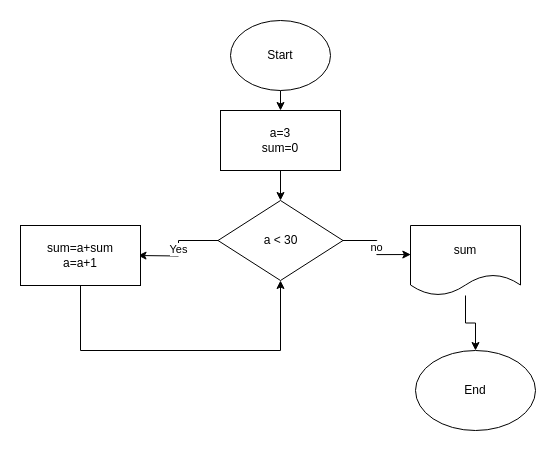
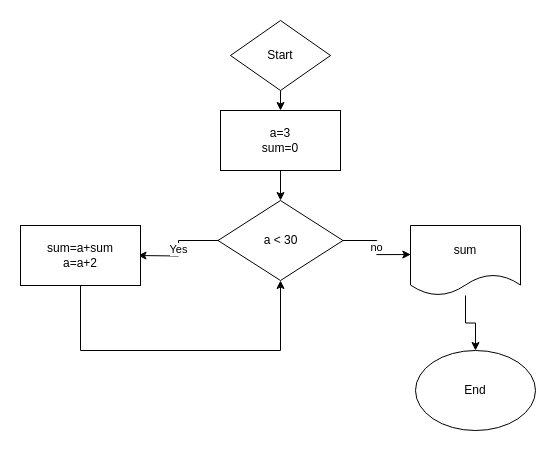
(281, 56) -> (281, 56)
(81, 256) -> (81, 256)
